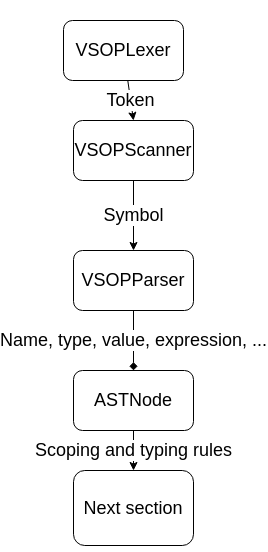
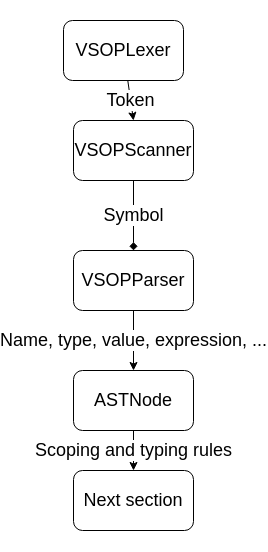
(134, 242) -> (134, 241)
(134, 361) -> (134, 362)
(134, 508) -> (134, 501)
